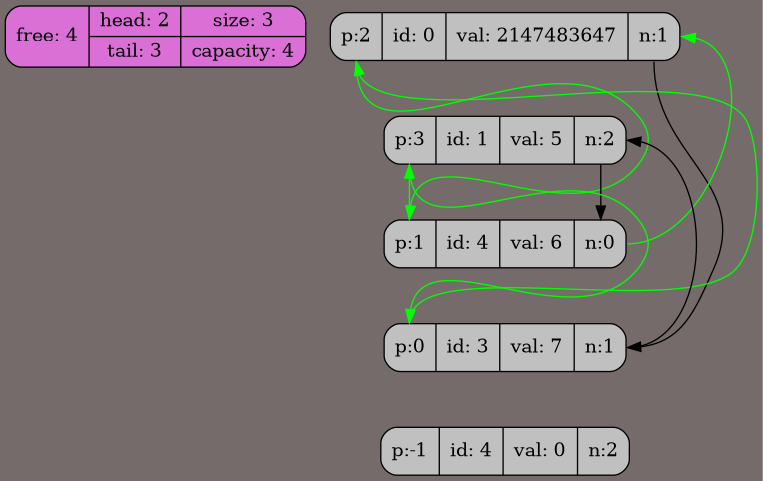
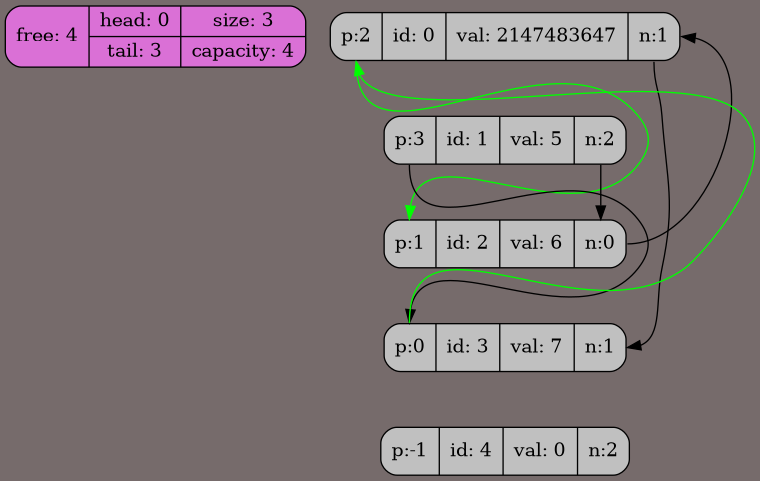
(135, 21) -> (135, 21)
(720, 157) -> (720, 157)
(409, 199) -> none
(642, 224) -> (642, 224)
(468, 243) -> (468, 243)
(696, 251) -> none
